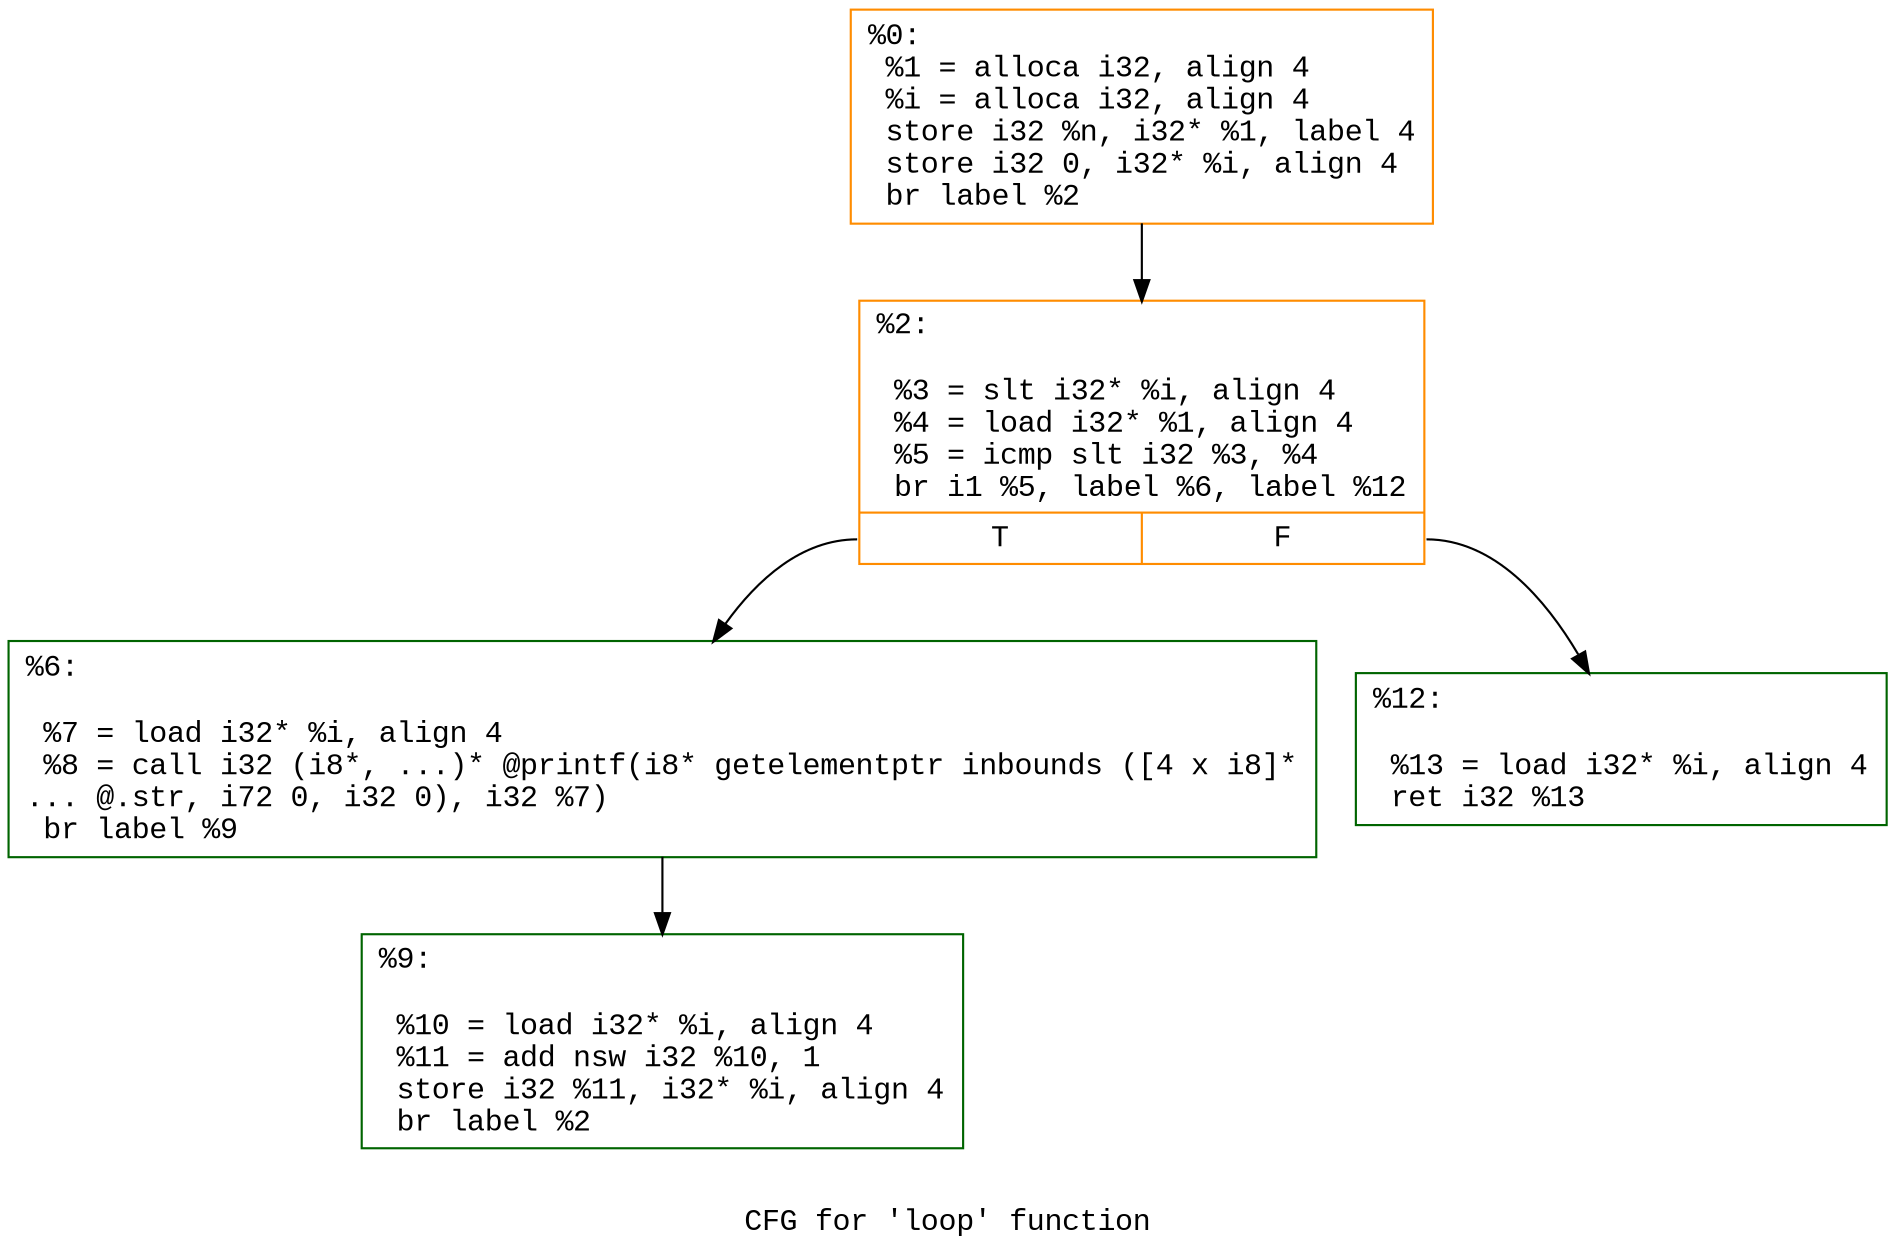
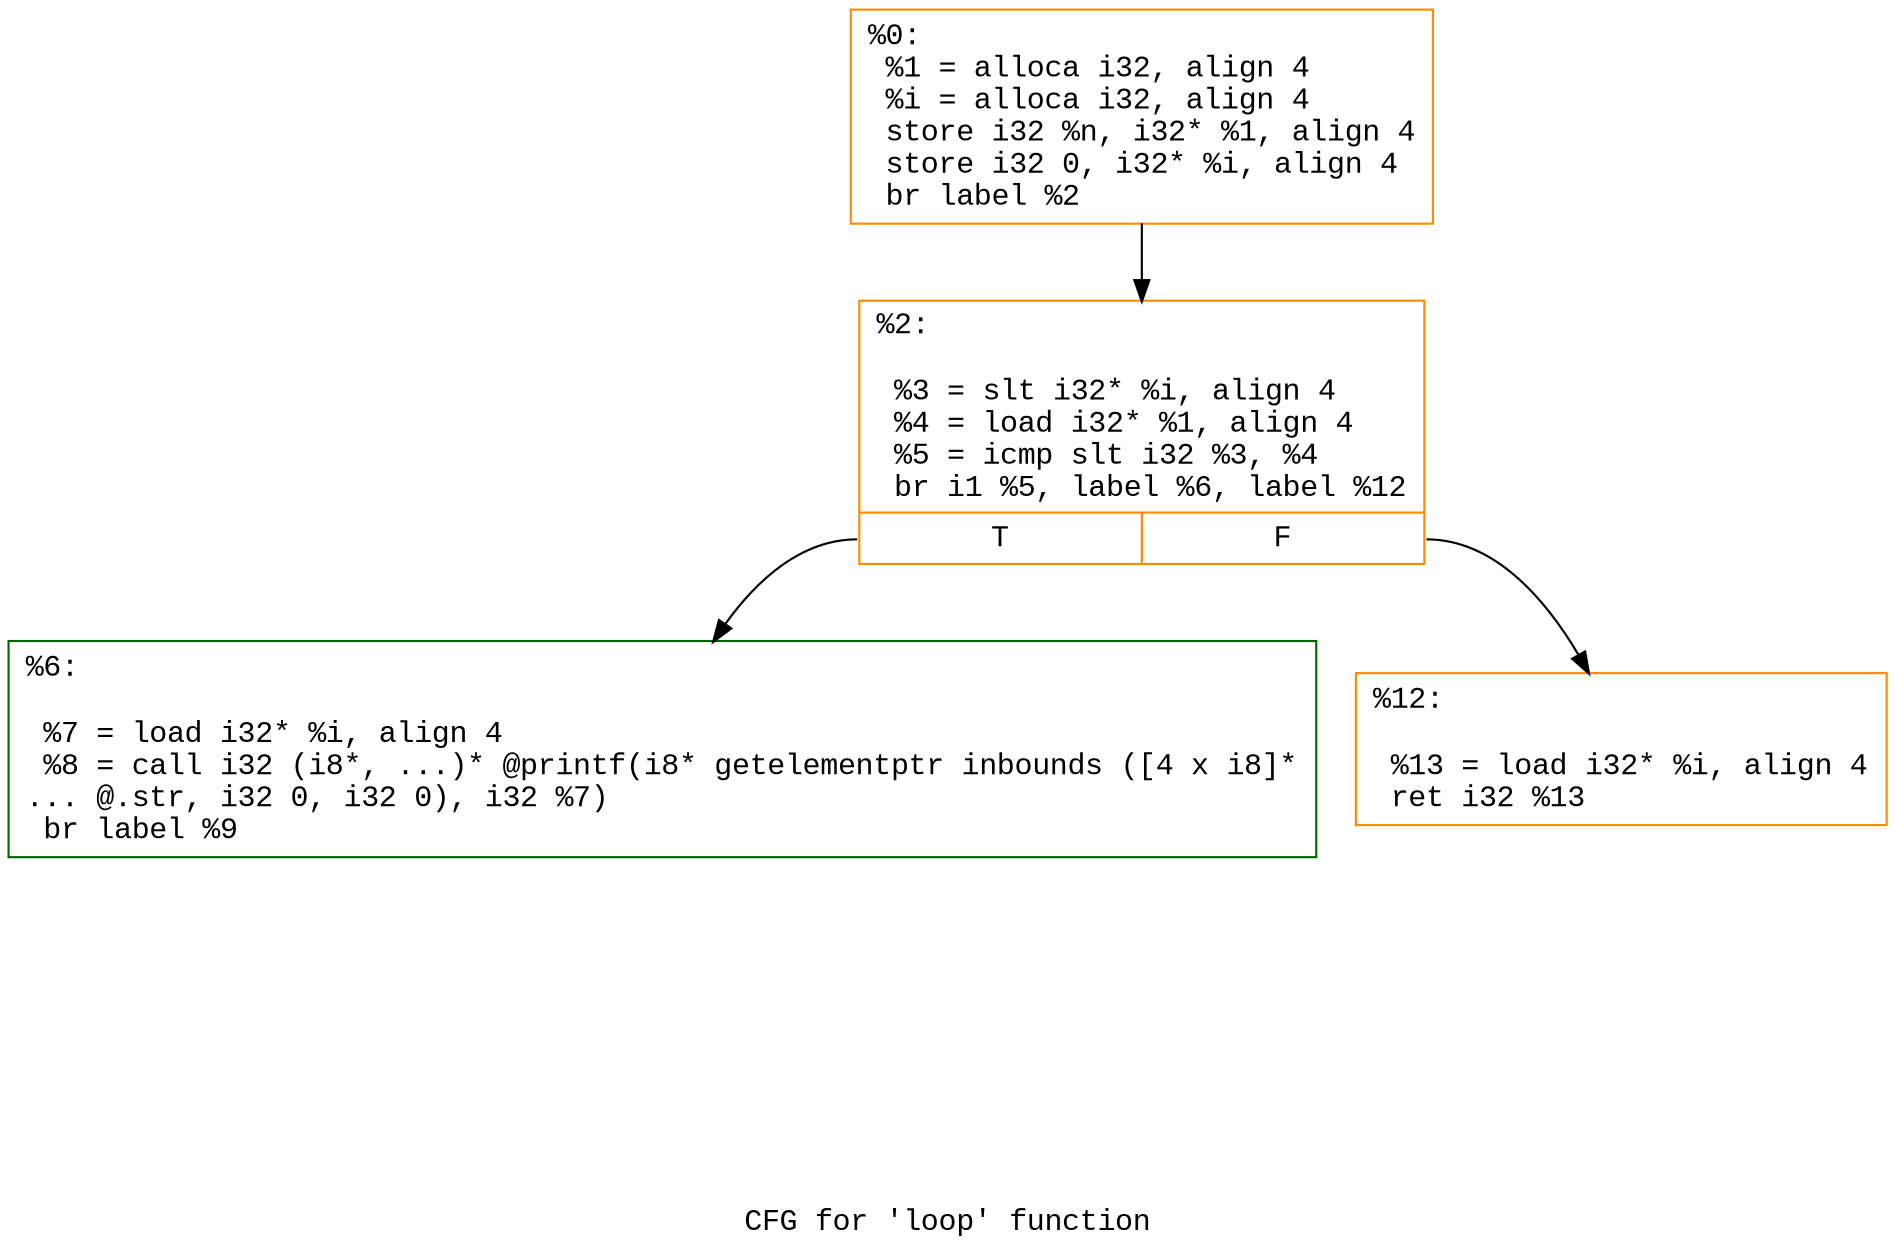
(1142, 132) -> (1142, 132)
(1621, 749) -> (1621, 749)
(318, 797) -> (318, 797)
(662, 1041) -> none
